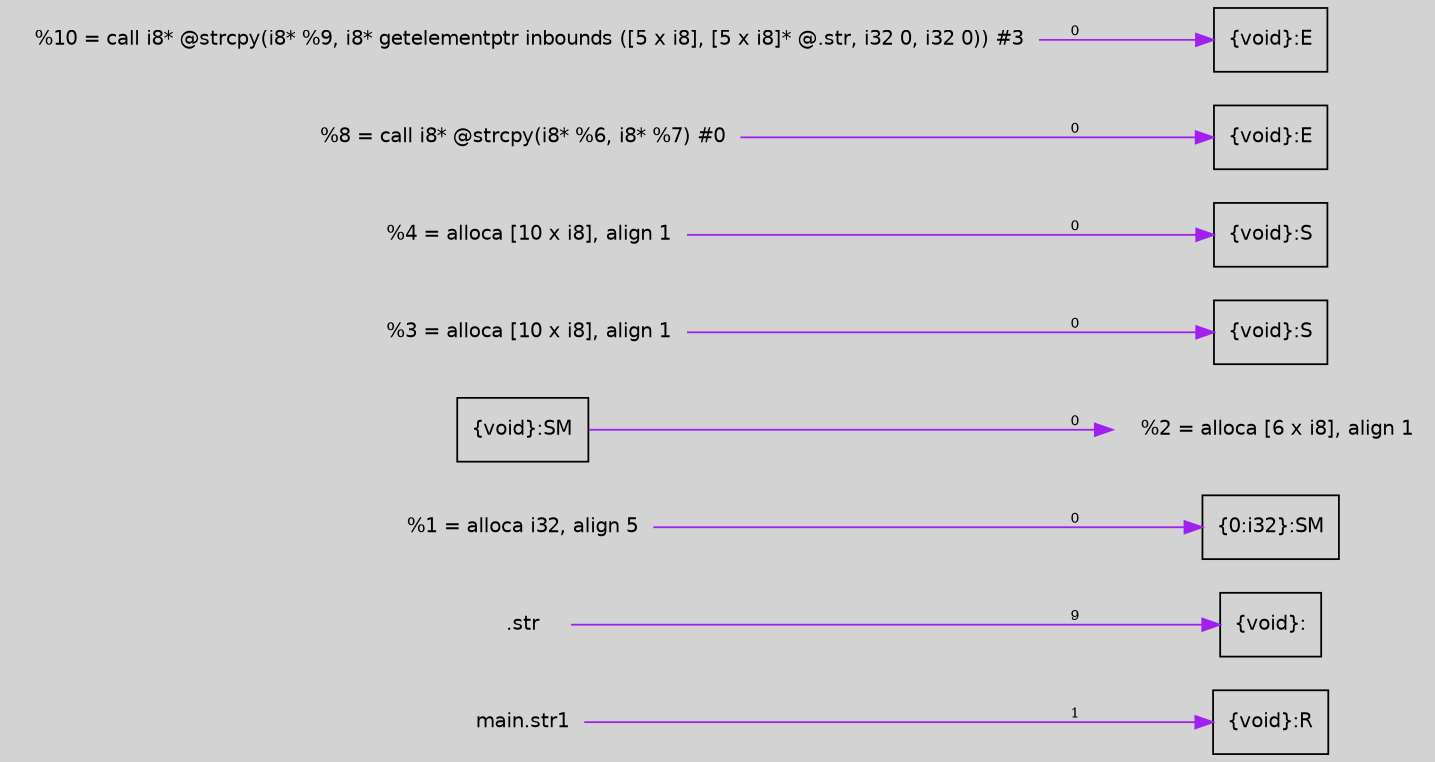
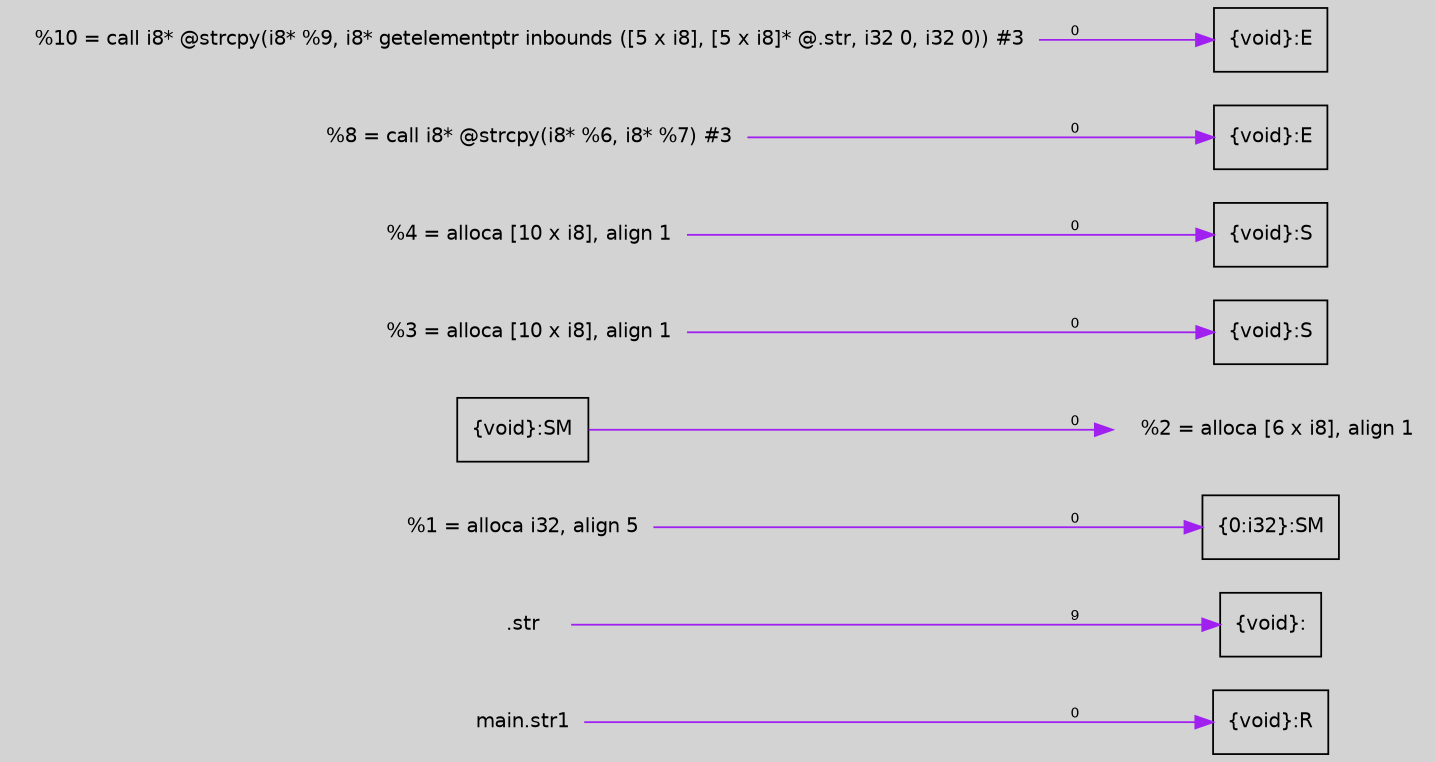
(523, 137) -> (523, 137)
(1076, 714) -> (1076, 714)
